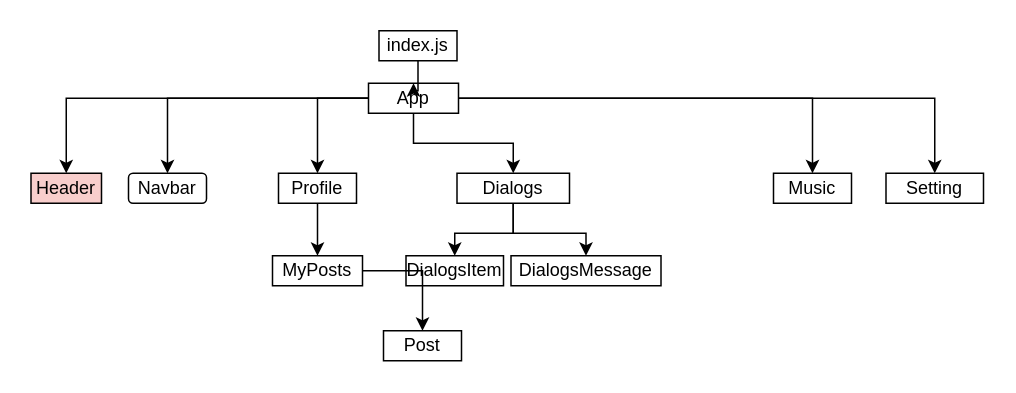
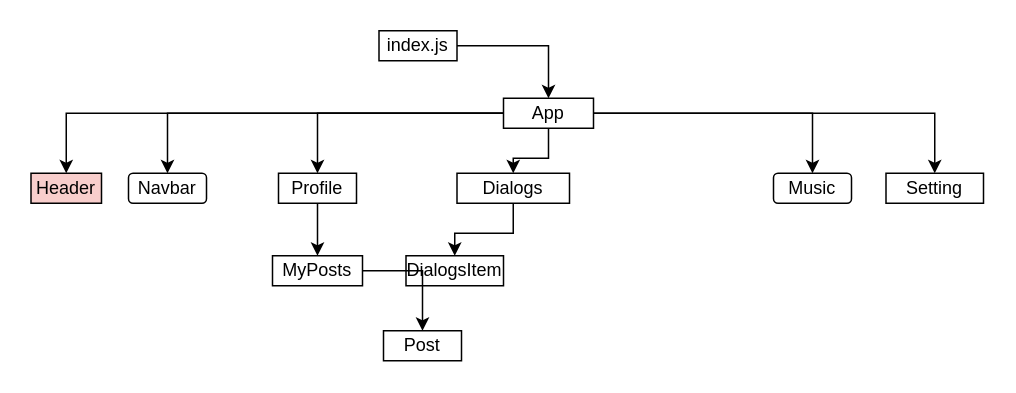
(413, 98) -> (548, 113)
(812, 188) -> (812, 188)
(556, 233) -> none
(586, 271) -> none
